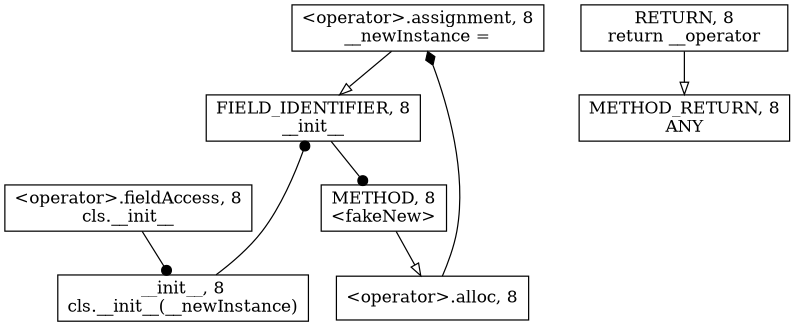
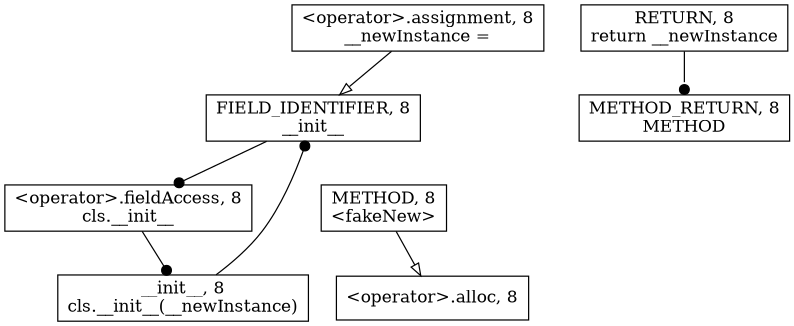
(684, 36) -> (684, 36)
(684, 67) -> (684, 67)
(684, 127) -> (684, 127)
(345, 159) -> (225, 161)
(458, 171) -> none
